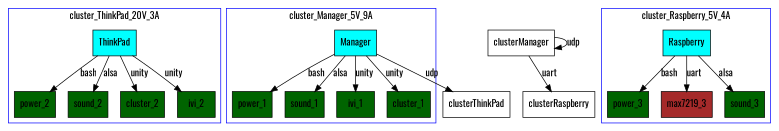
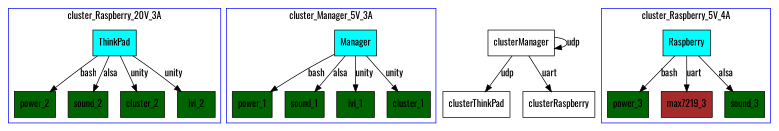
(115, 16) -> (115, 16)
(331, 16) -> (331, 16)
(412, 71) -> (501, 71)
